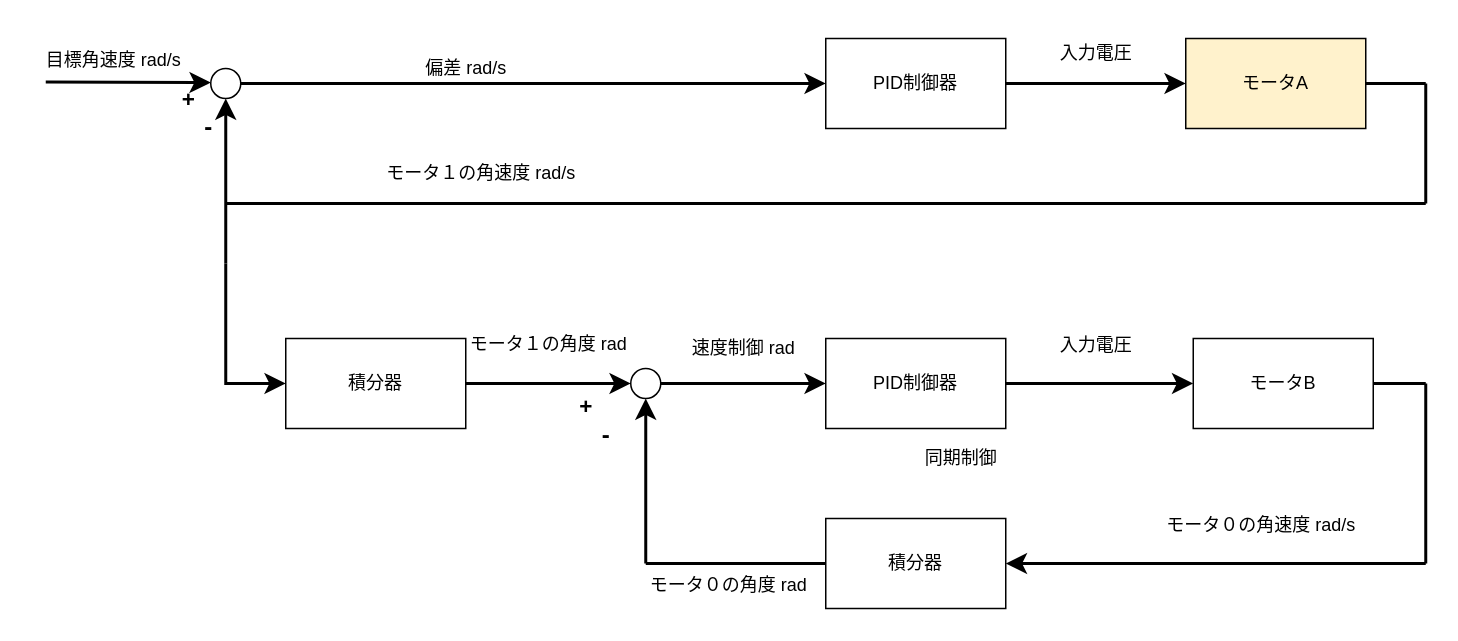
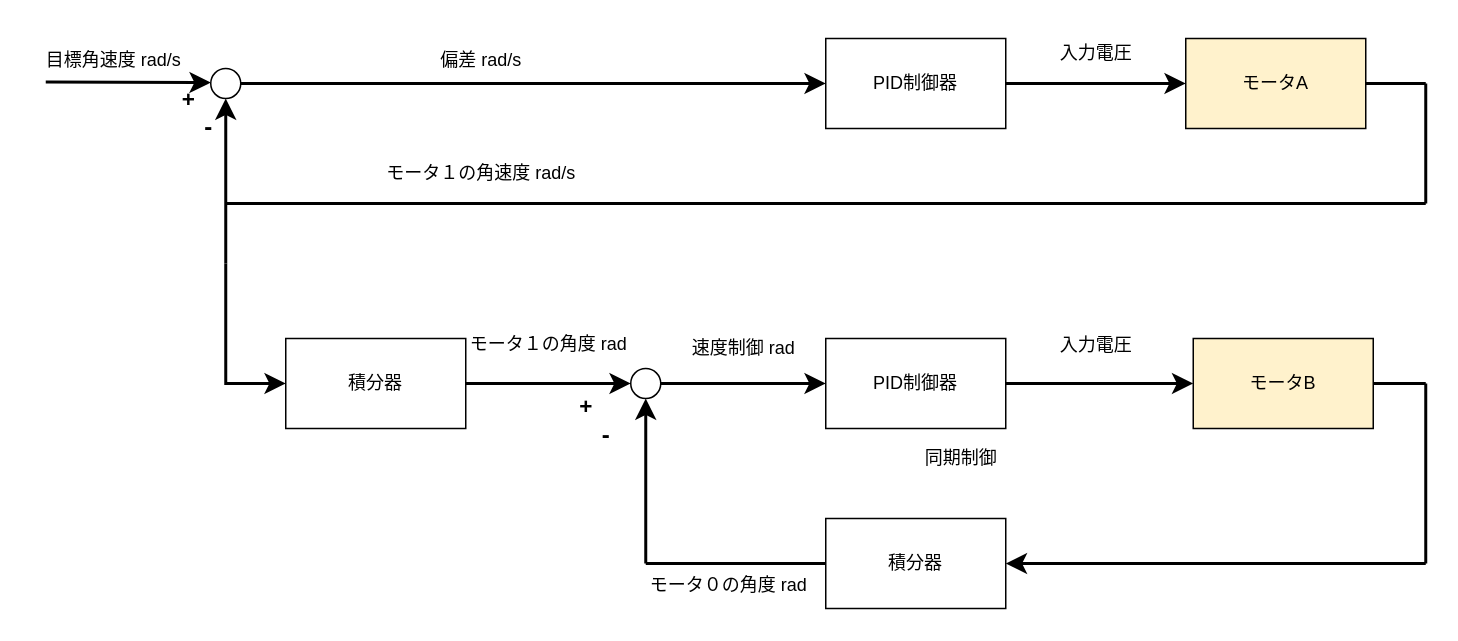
(466, 68) -> (481, 61)
(1283, 383) -> (1283, 383)
(1261, 526) -> none
